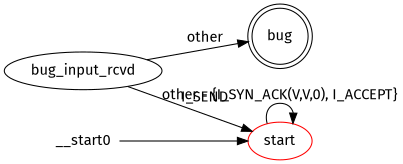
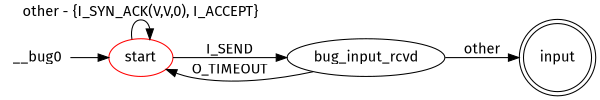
(280, 36) -> (558, 58)
none -> (224, 58)
(205, 98) -> (230, 70)
(83, 141) -> (37, 58)
